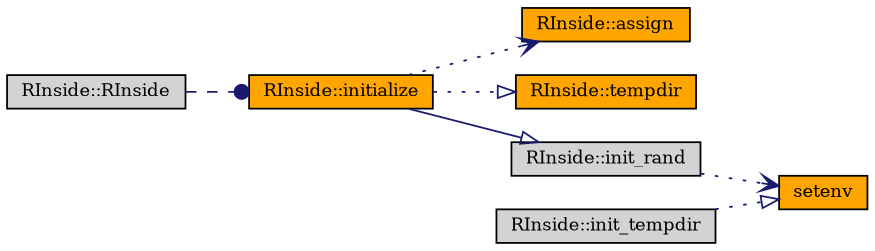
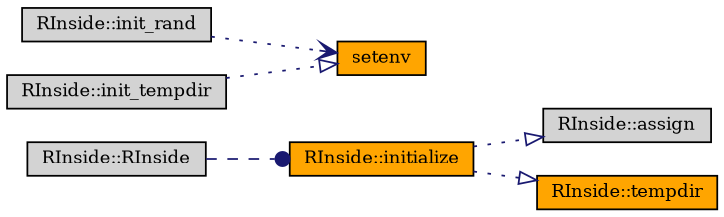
(606, 25) -> (627, 125)
(465, 60) -> (499, 143)
(465, 123) -> none
